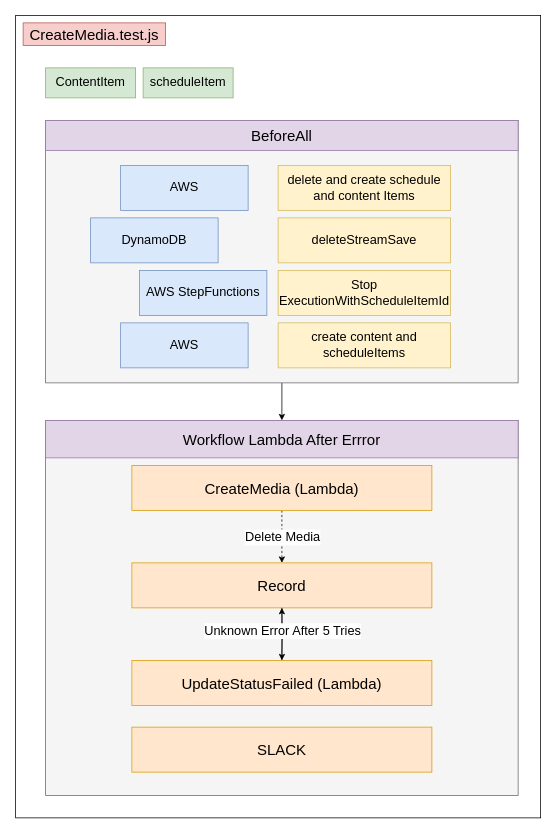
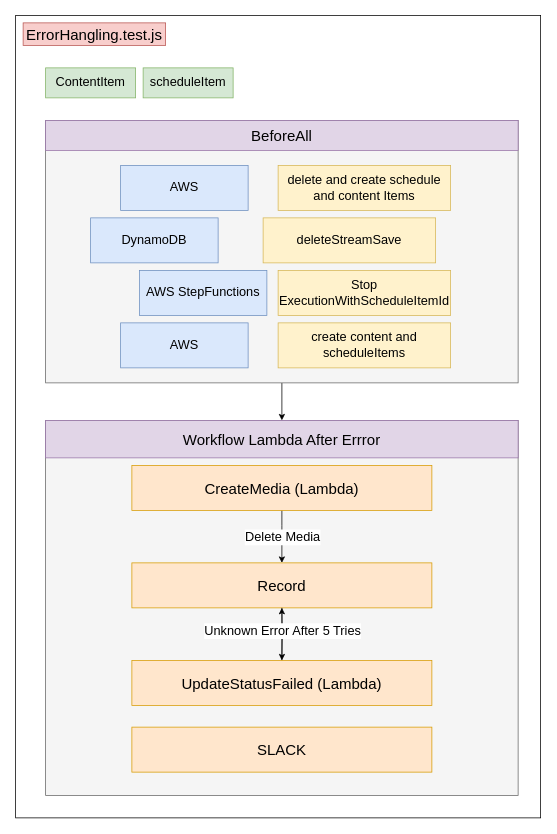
(94, 34) -> (94, 34)
(364, 240) -> (349, 240)
(282, 520) -> (282, 520)
